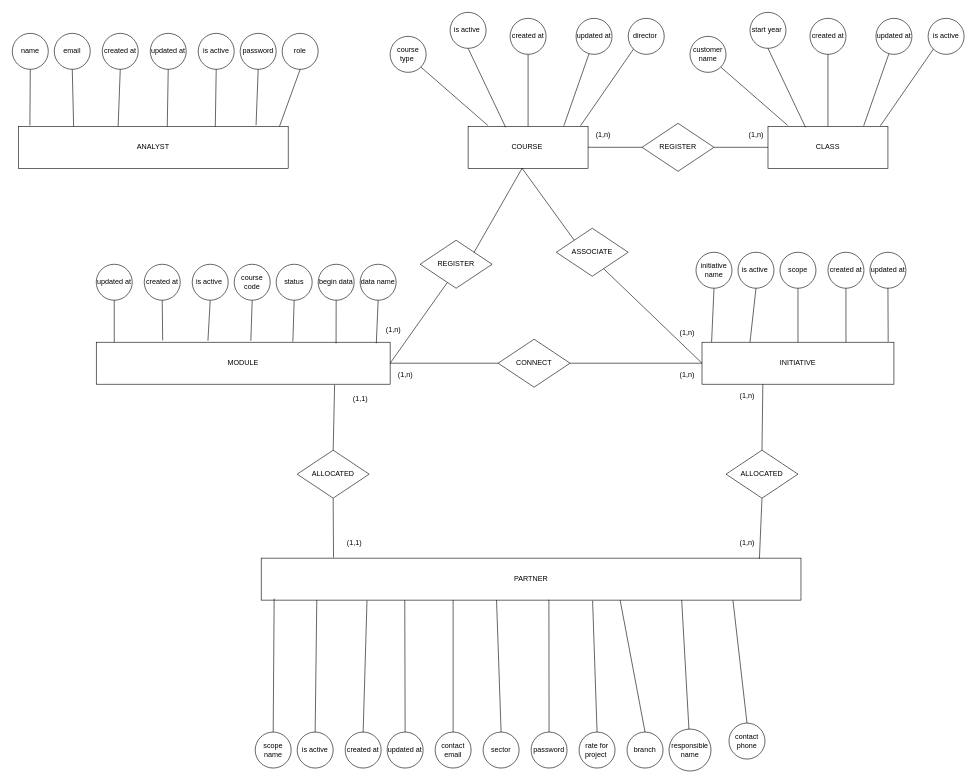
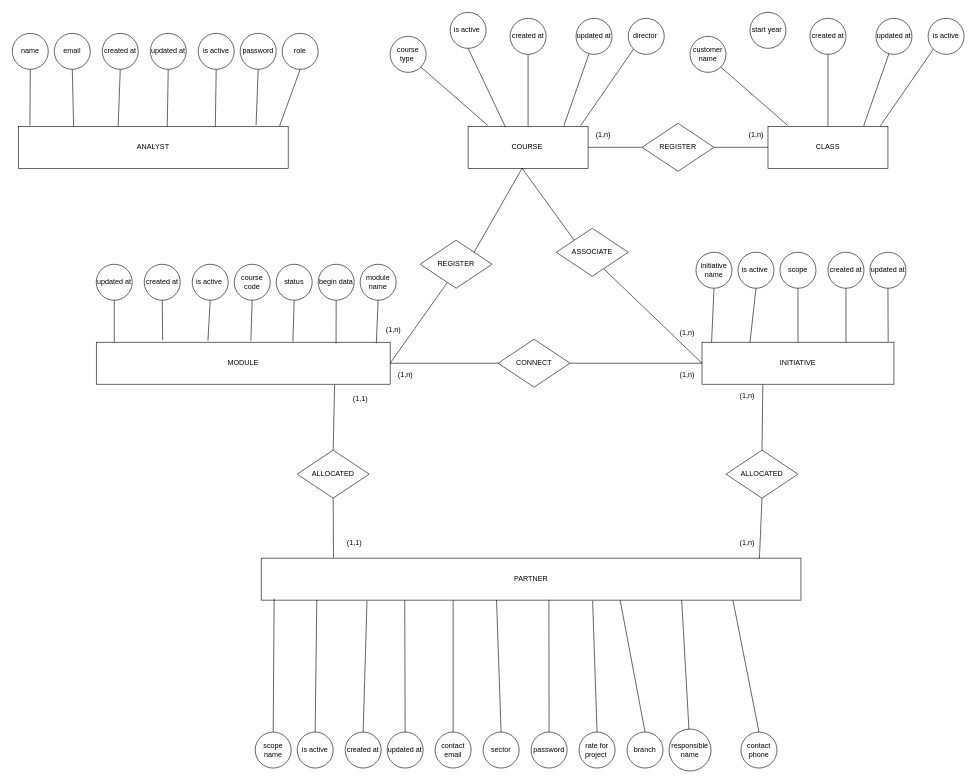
(787, 88) -> none
(378, 282) -> (378, 282)
(747, 741) -> (759, 750)
